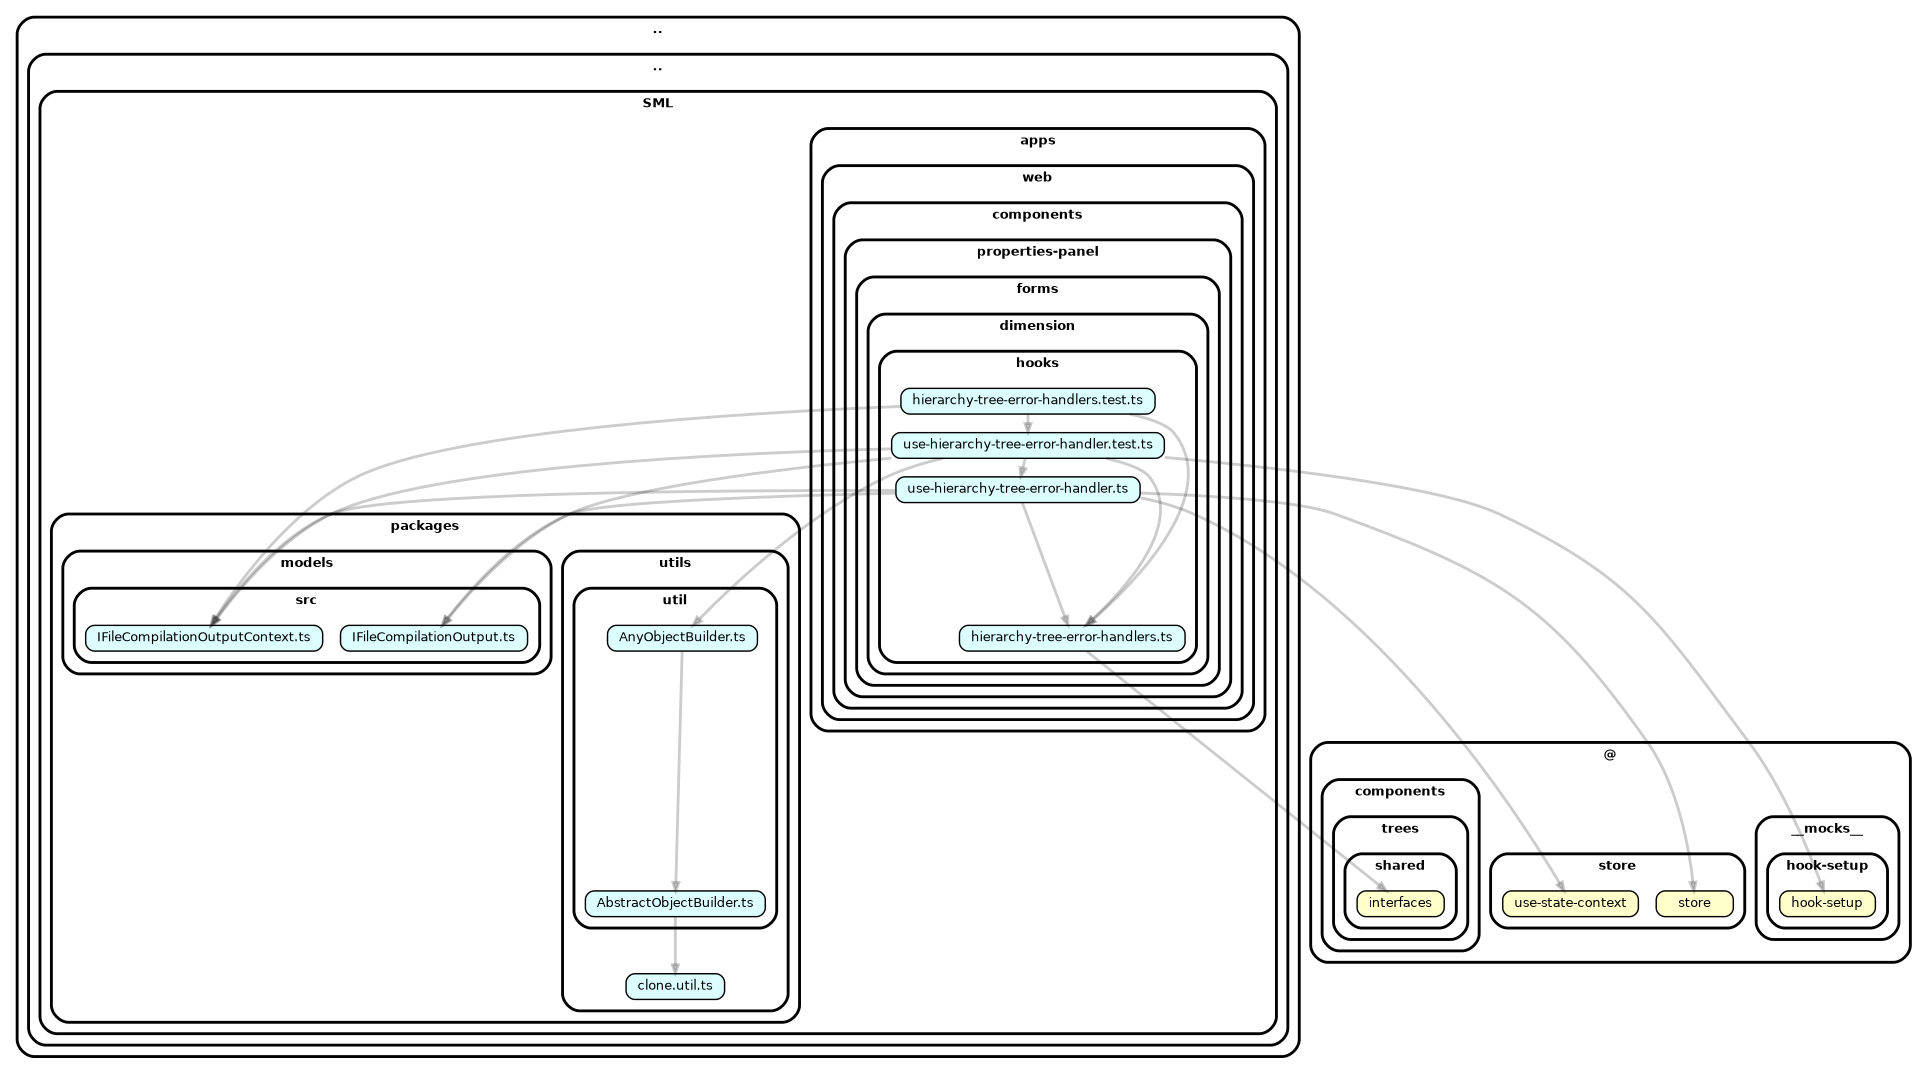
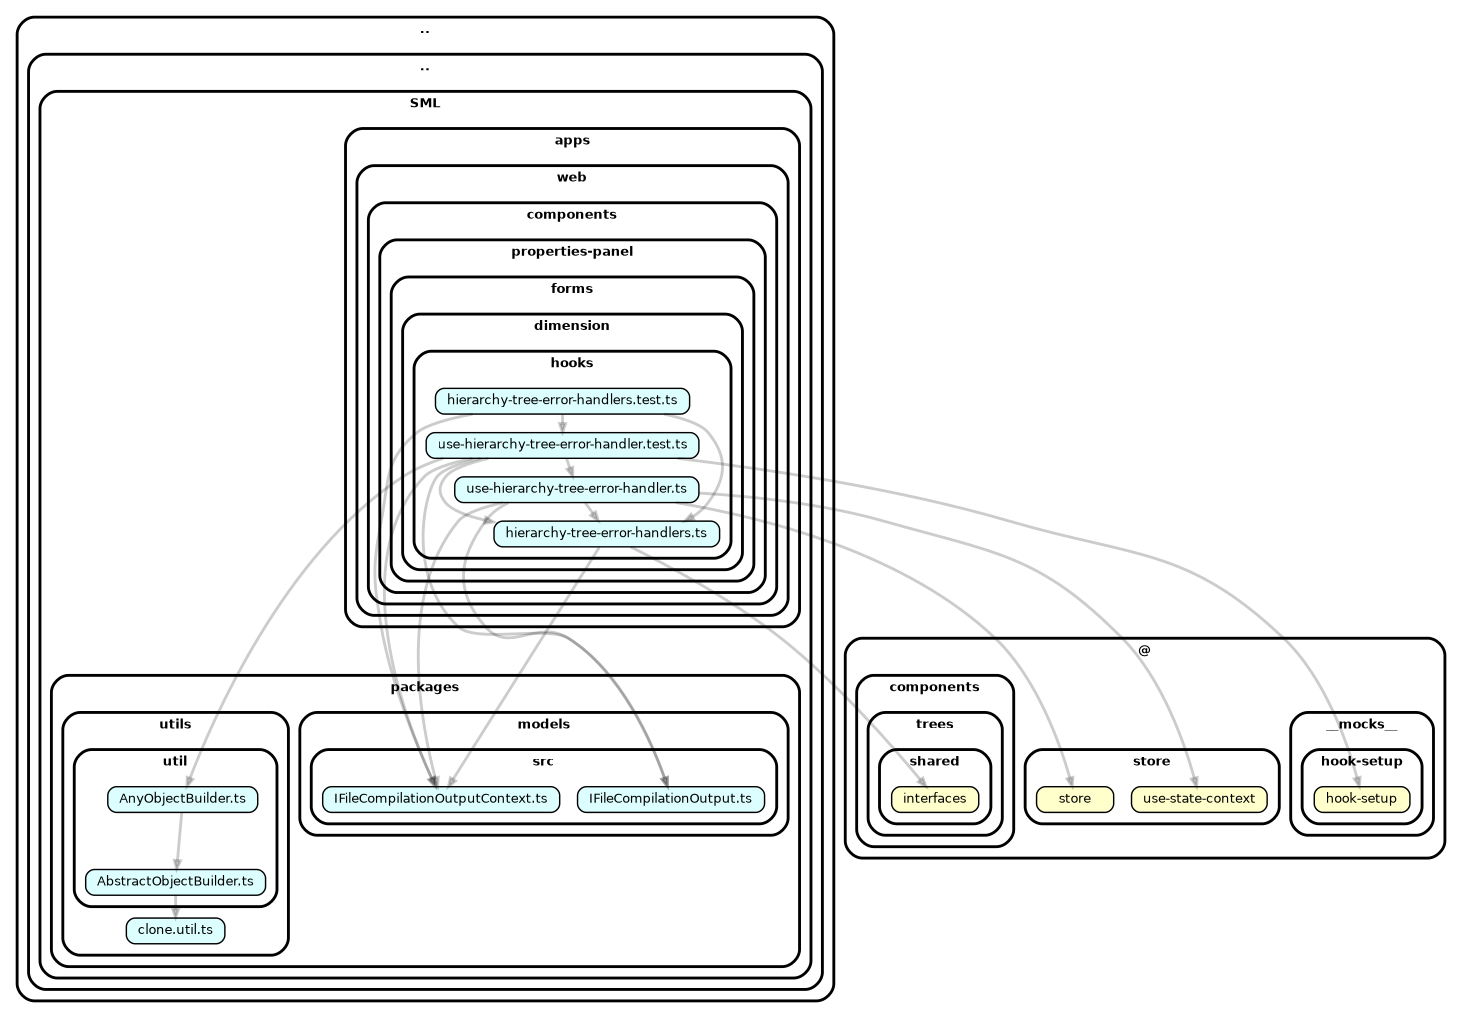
none -> (526, 663)
